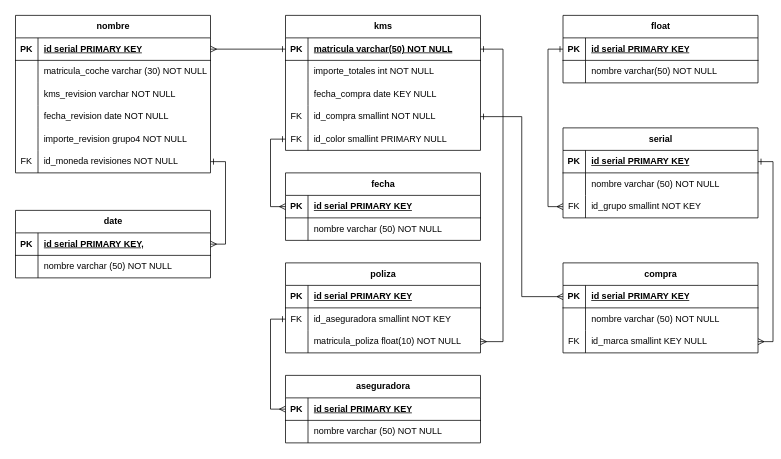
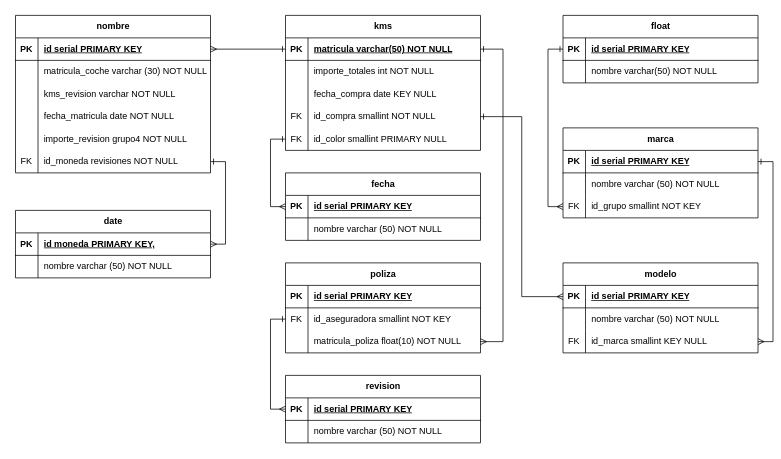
(109, 117) -> (111, 117)
(661, 139) -> (661, 139)
(91, 244) -> (93, 244)
(661, 274) -> (661, 274)
(383, 387) -> (383, 387)
